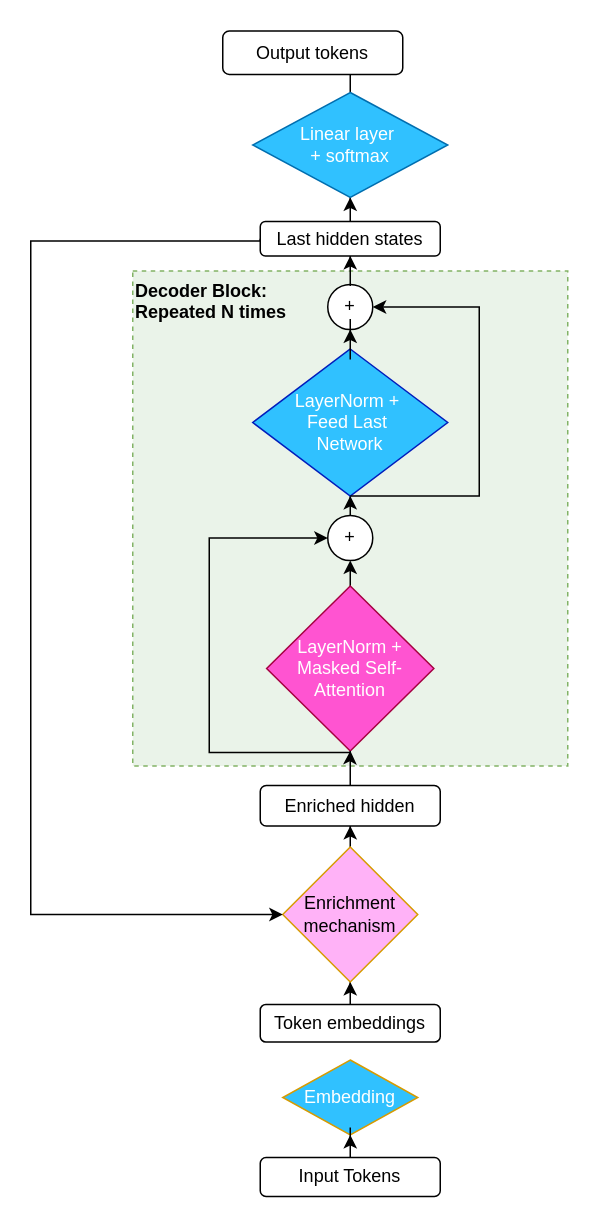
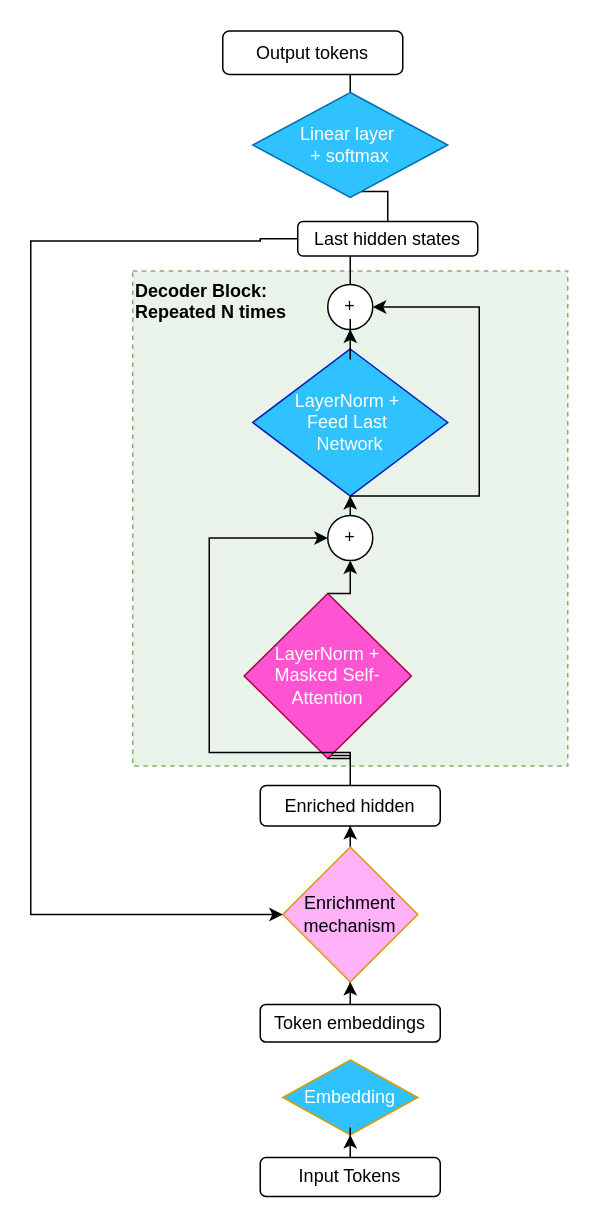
(350, 239) -> (388, 239)
(350, 668) -> (328, 676)
